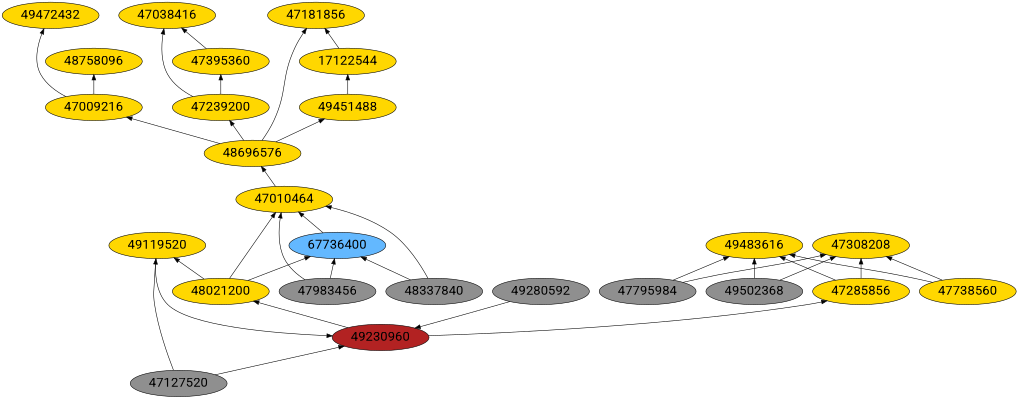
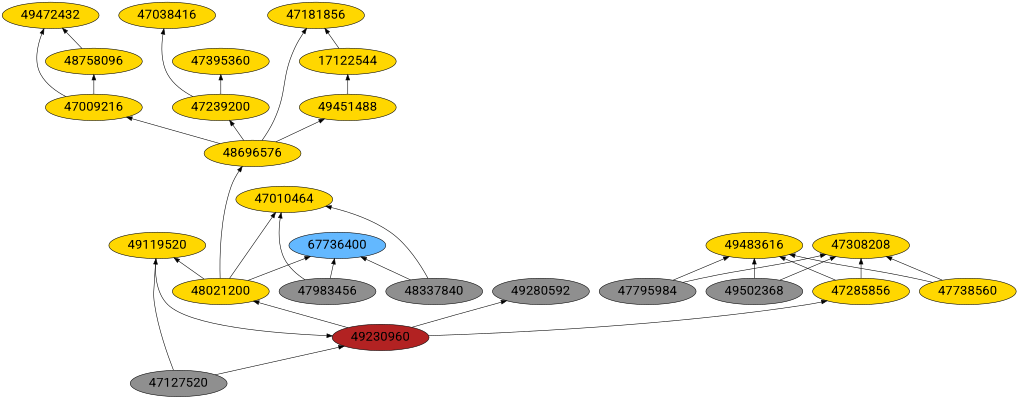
none -> (74, 40)
(196, 40) -> none
(270, 179) -> (223, 223)
(313, 224) -> none
(465, 314) -> (456, 315)
